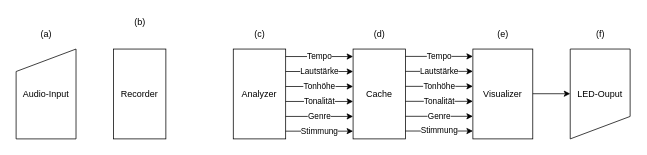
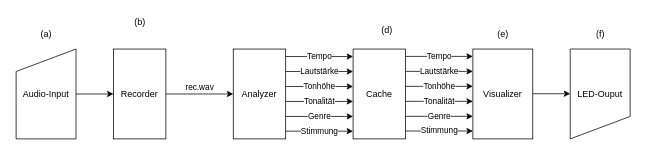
(259, 34) -> none
(379, 34) -> (387, 30)
none -> (106, 94)
none -> (226, 94)
